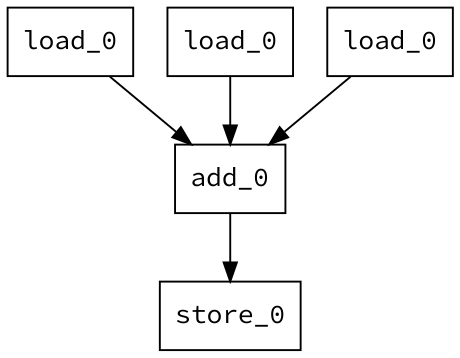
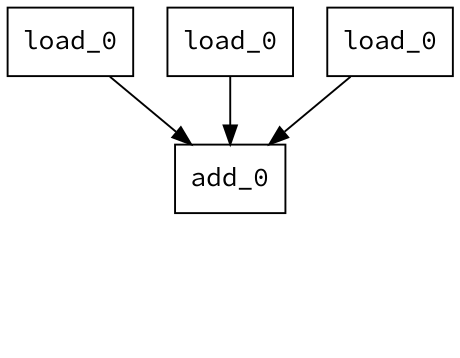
(230, 316) -> none
